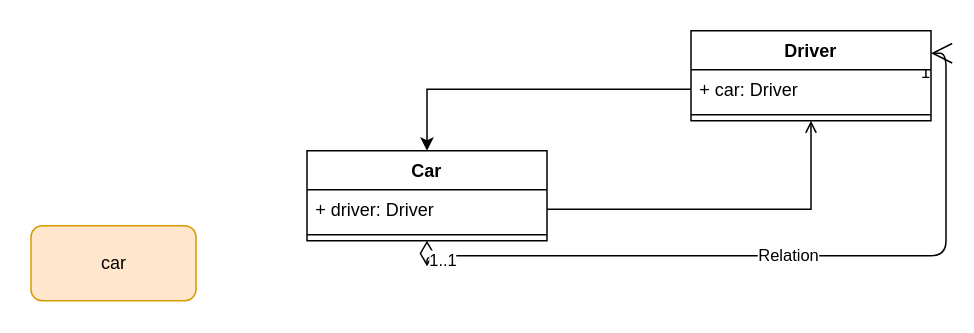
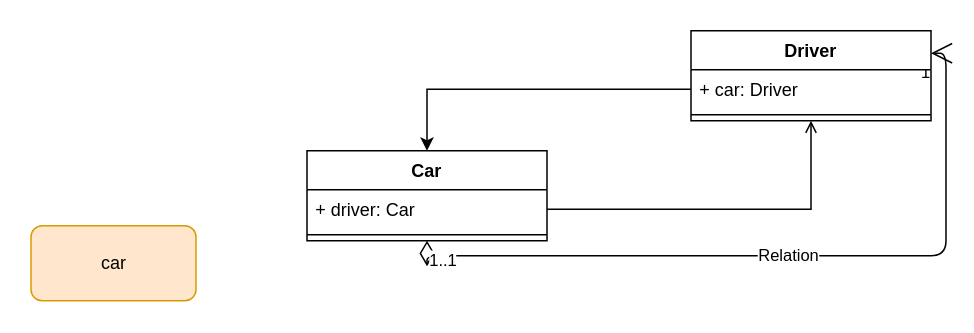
(384, 210) -> (371, 210)
